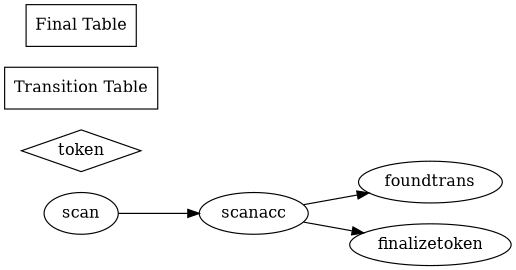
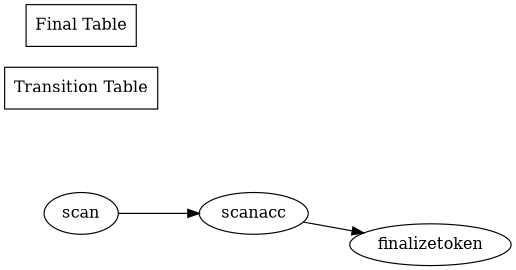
(81, 151) -> none
(430, 182) -> none
